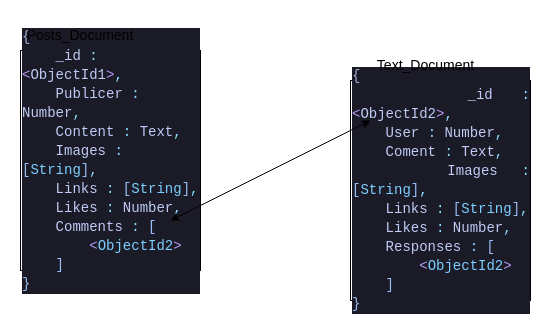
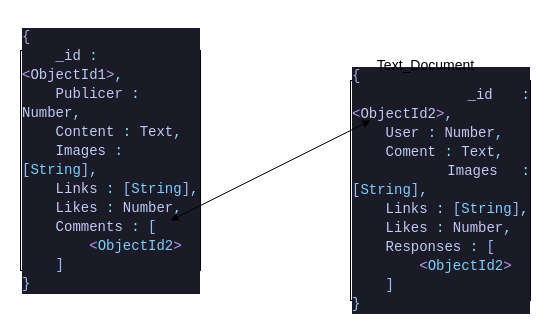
(81, 36) -> none
